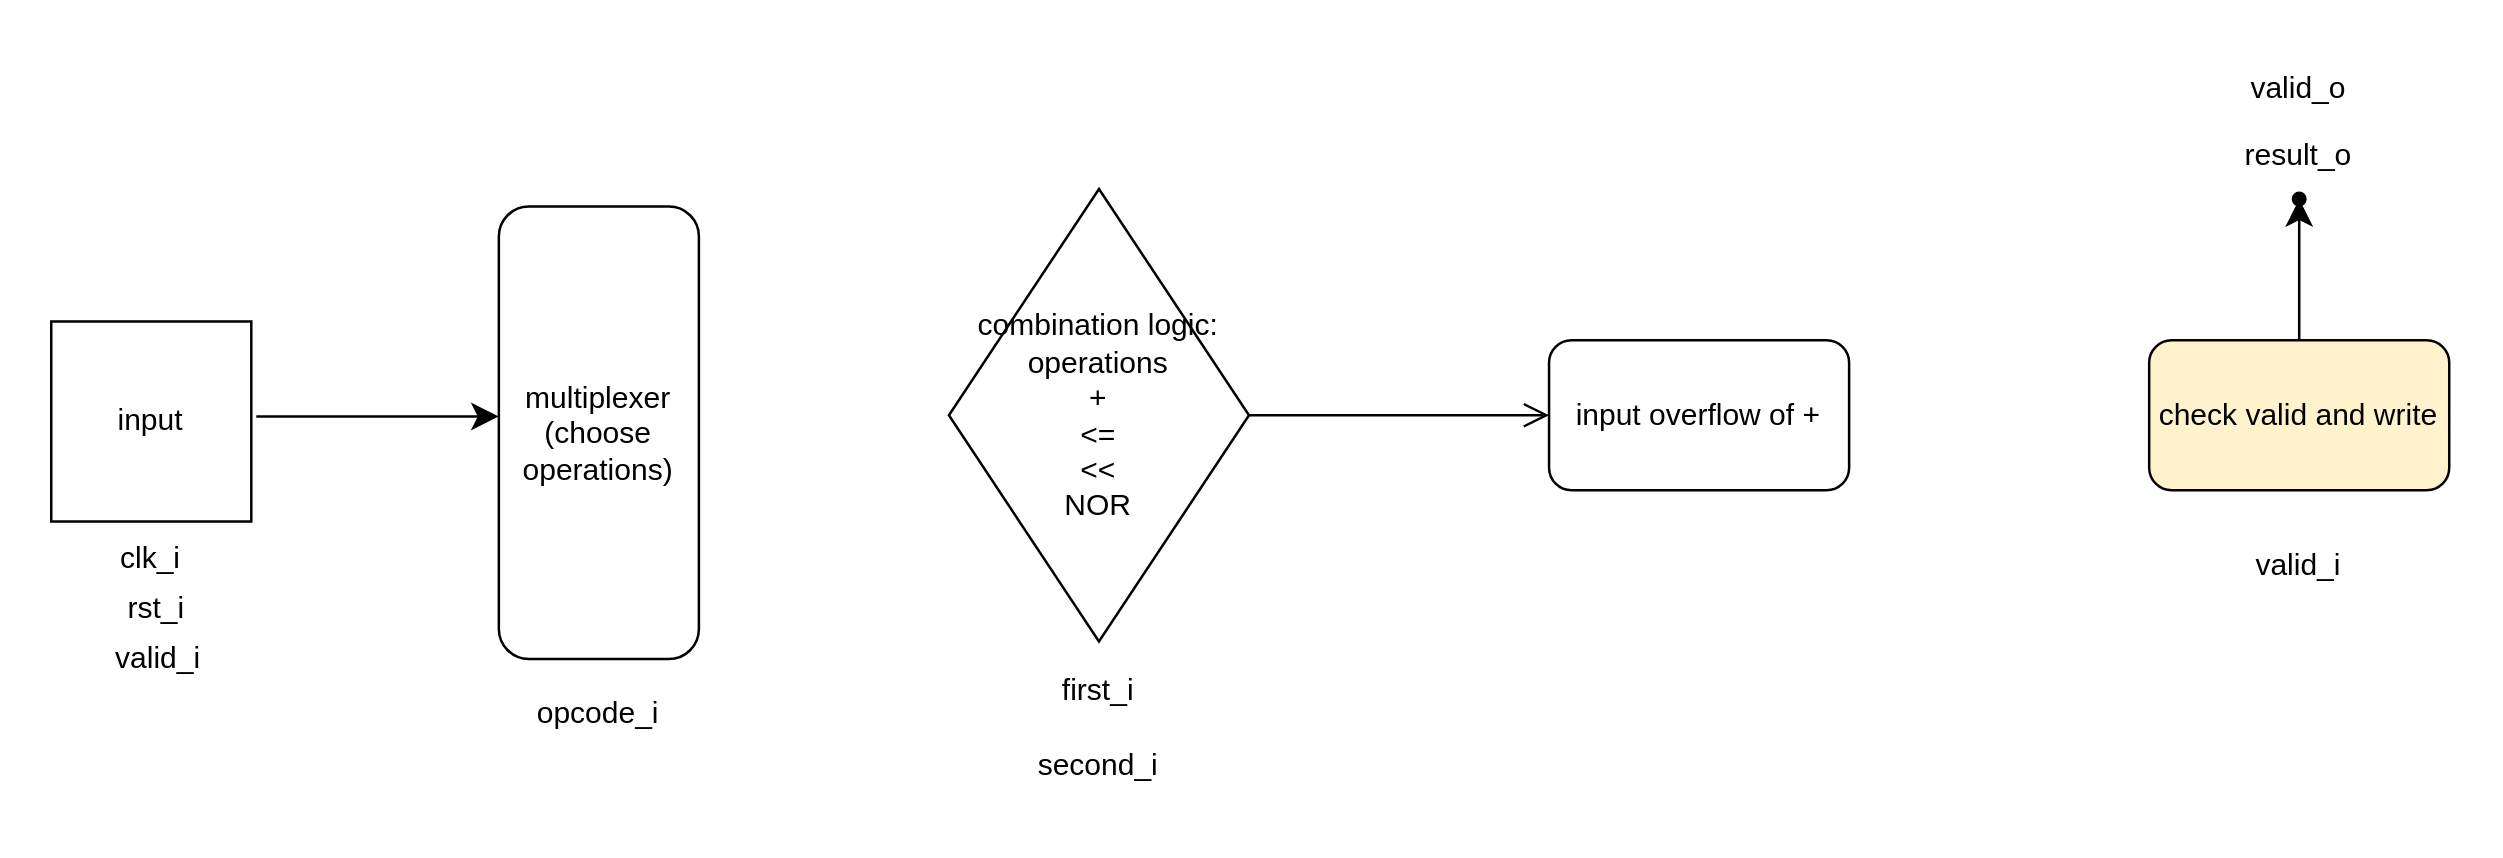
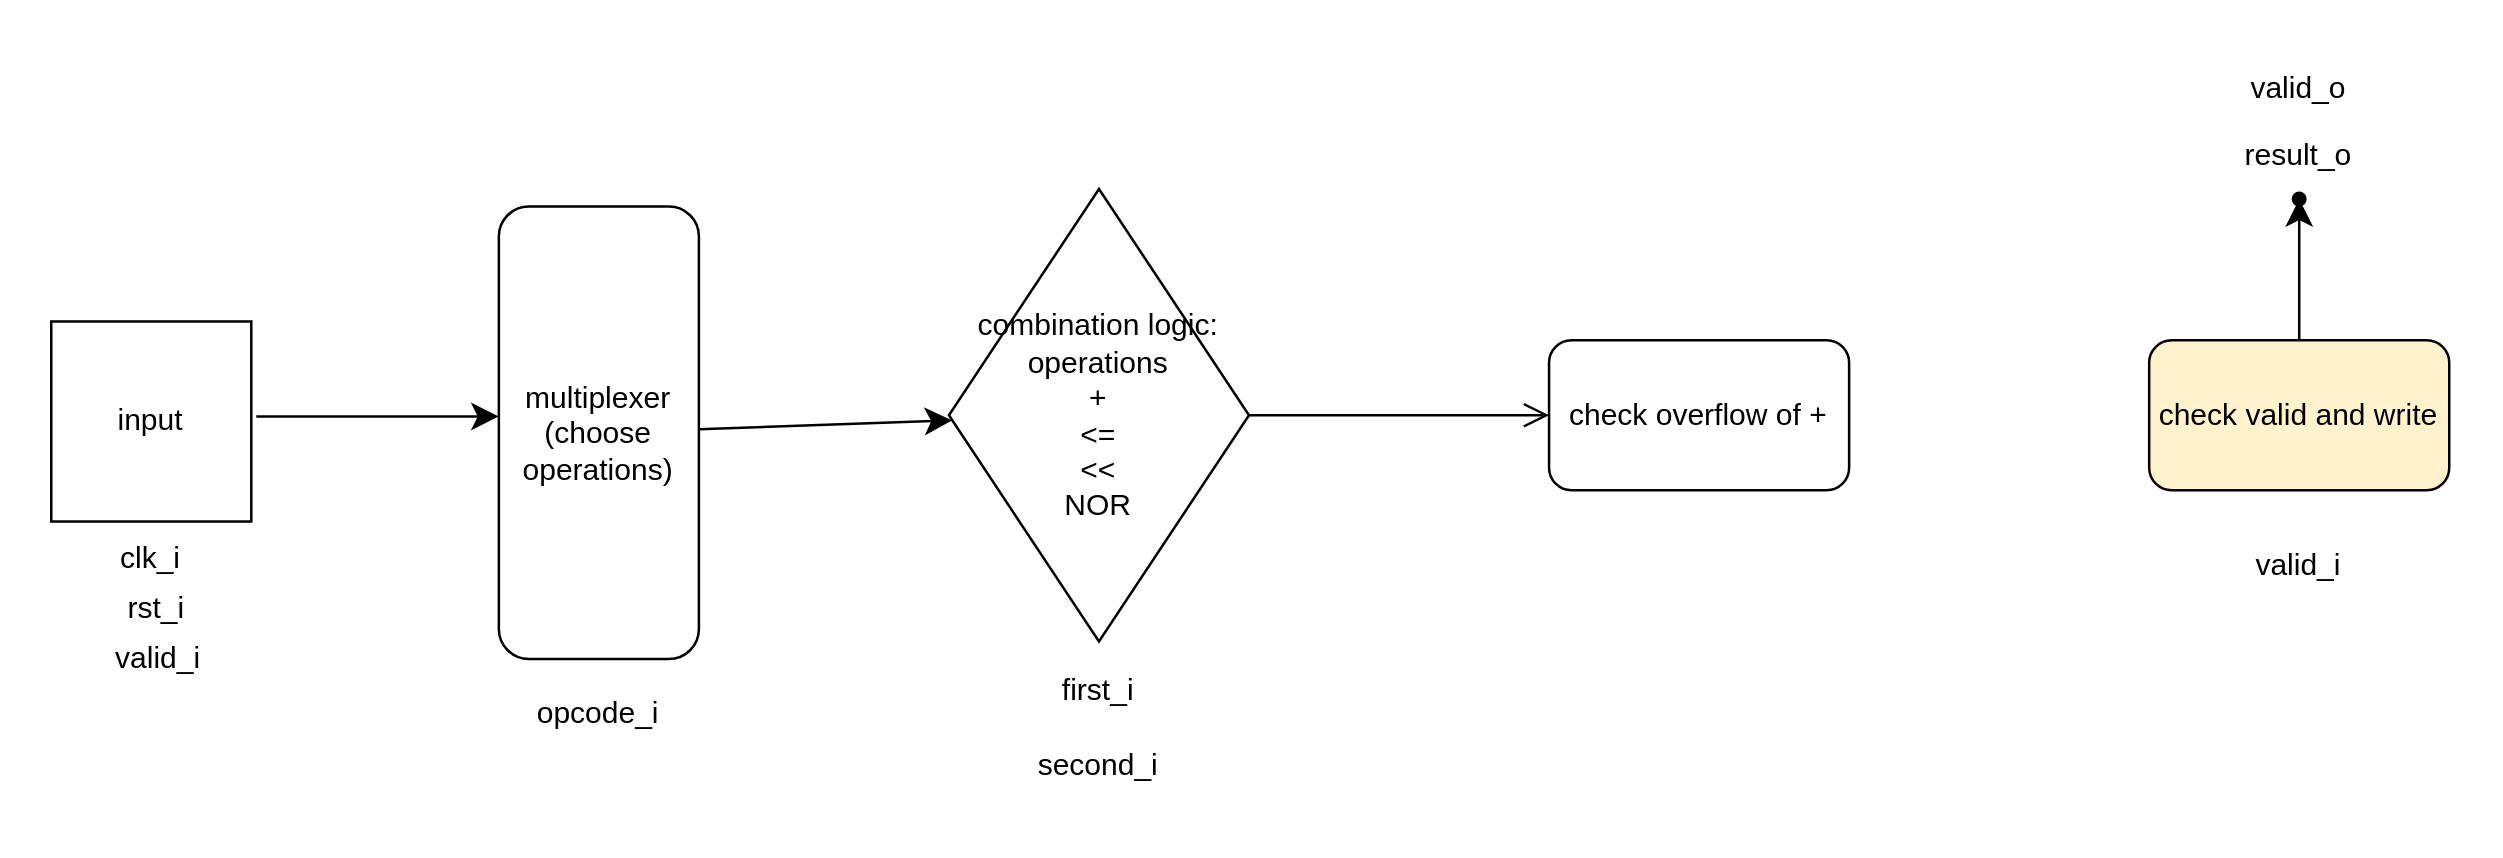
(1699, 416) -> (1699, 416)
none -> (816, 425)
